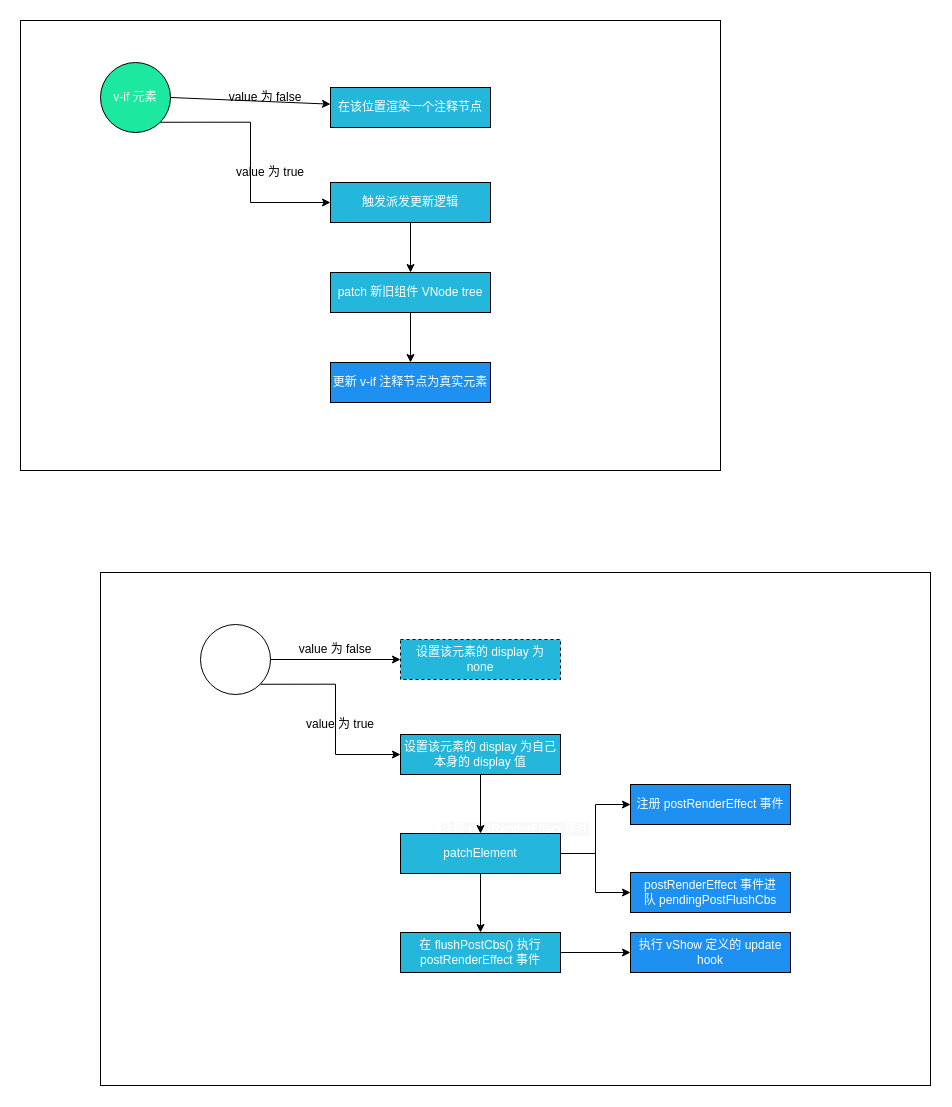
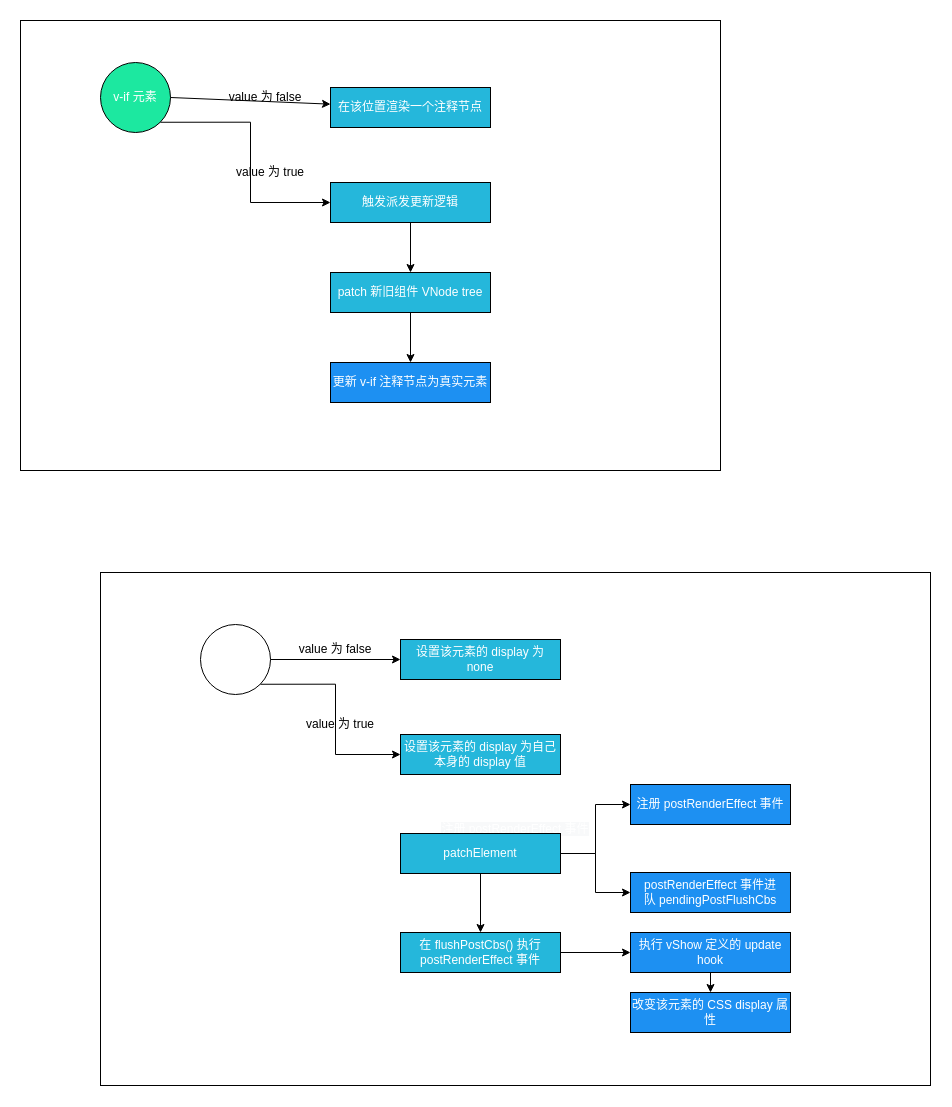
(481, 660) -> (481, 660)
(481, 801) -> none
none -> (711, 979)
none -> (711, 1013)
